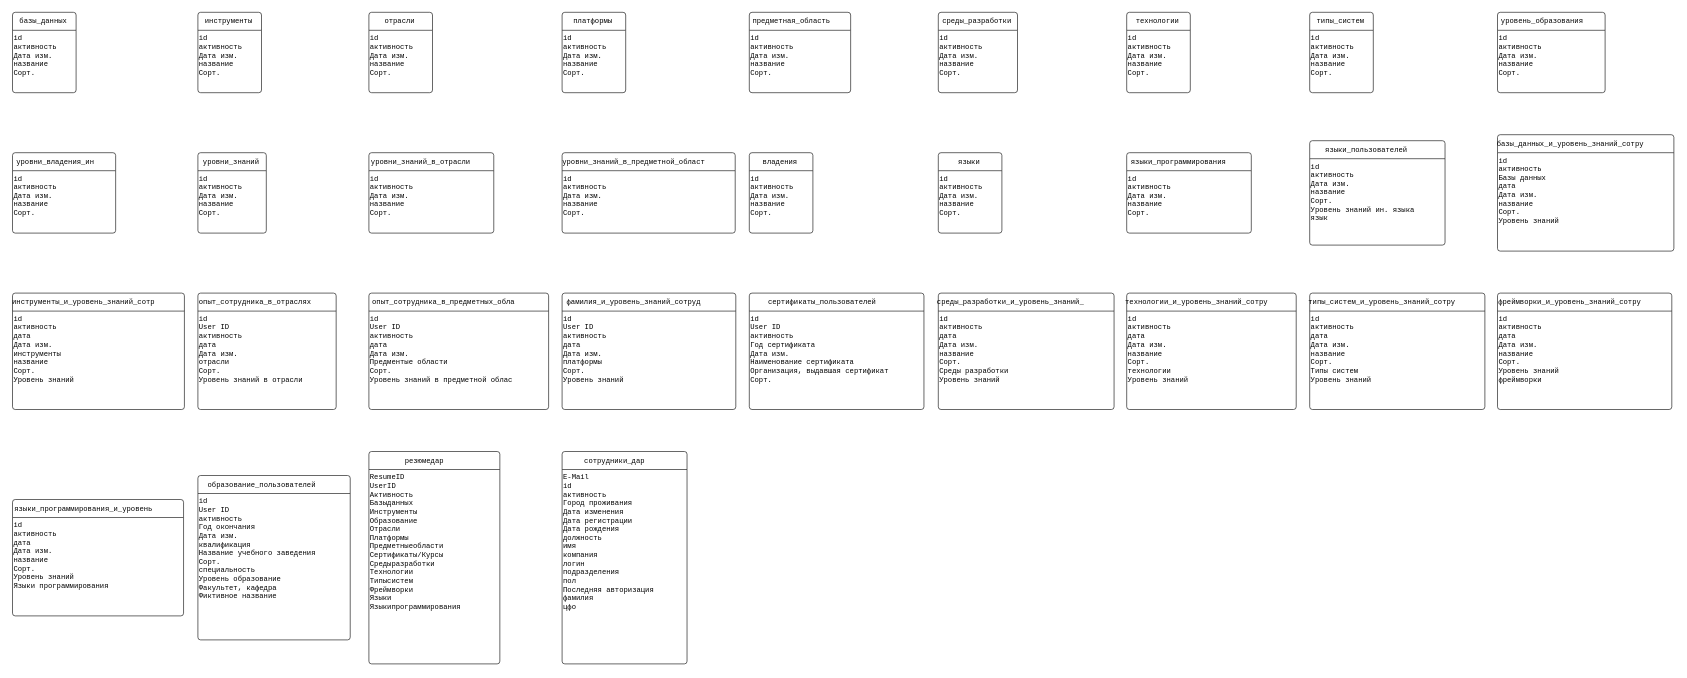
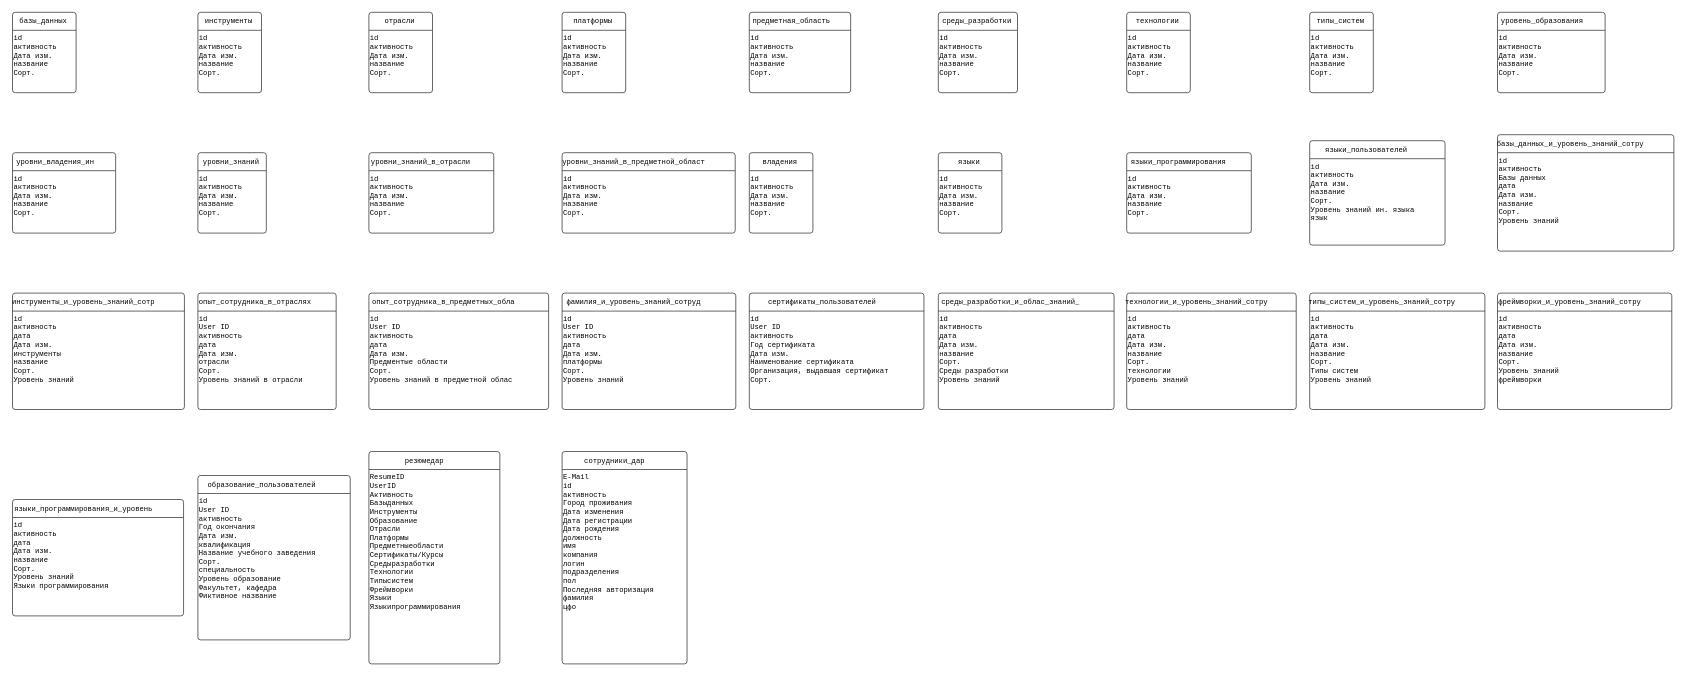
(1010, 303) -> (1010, 303)
